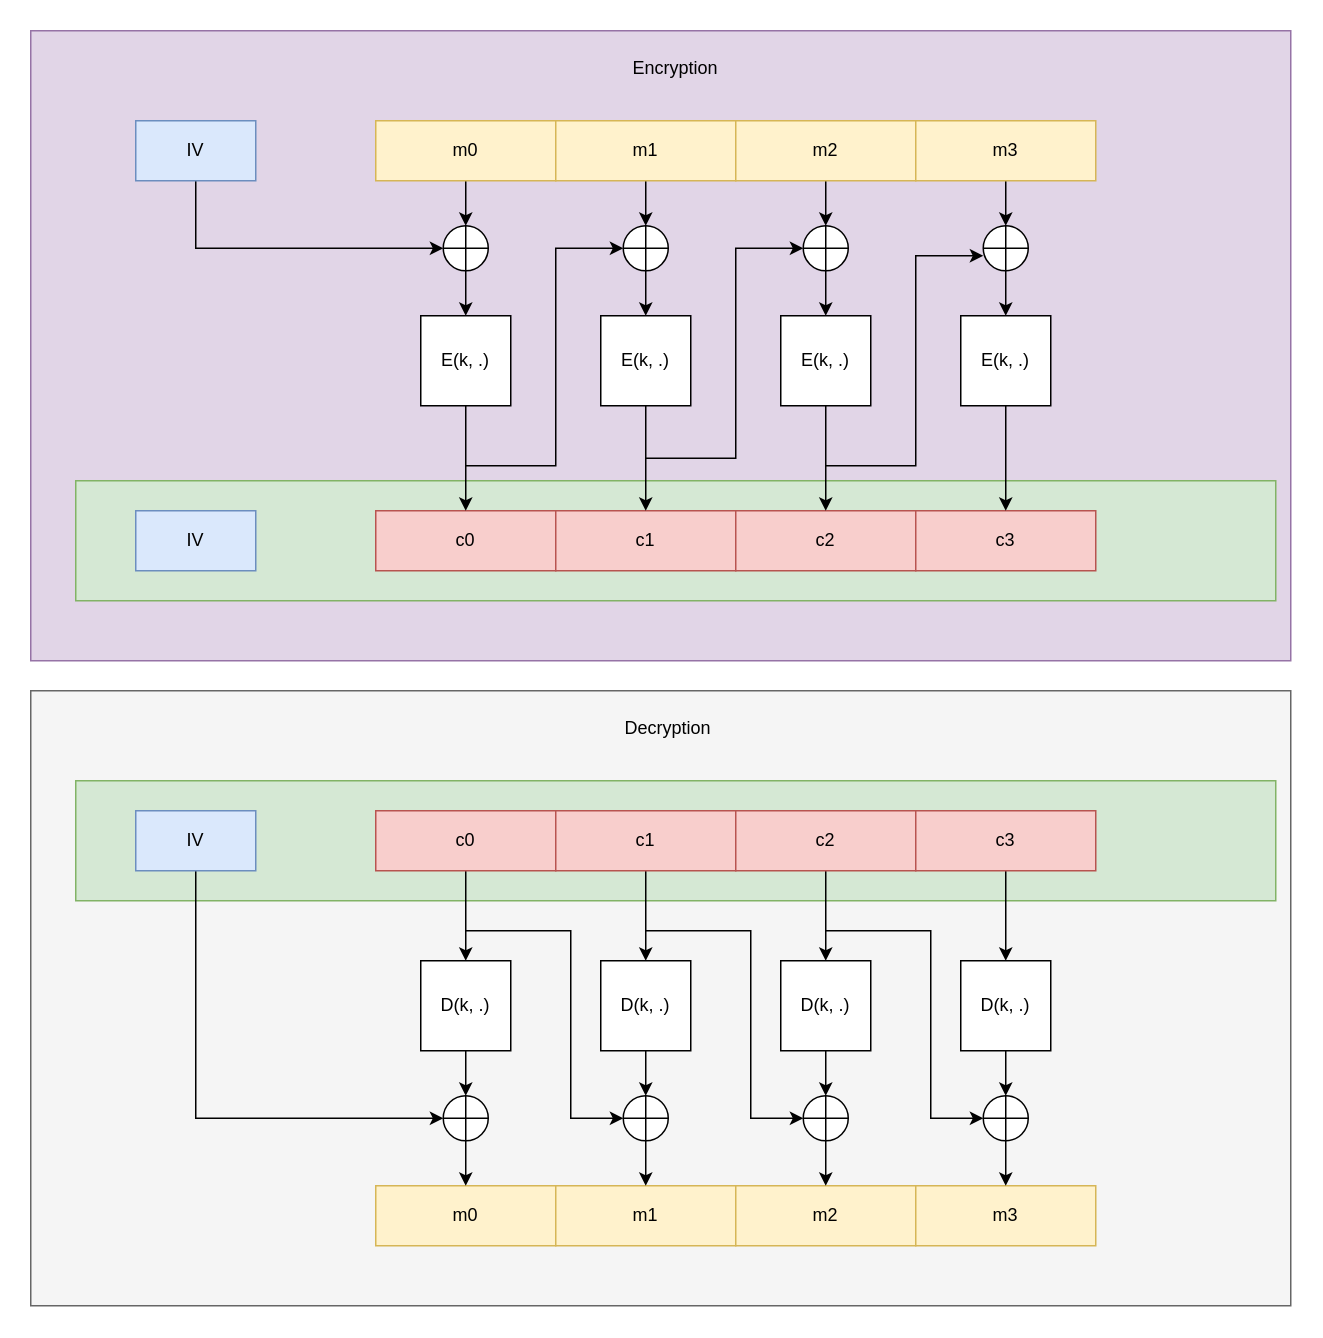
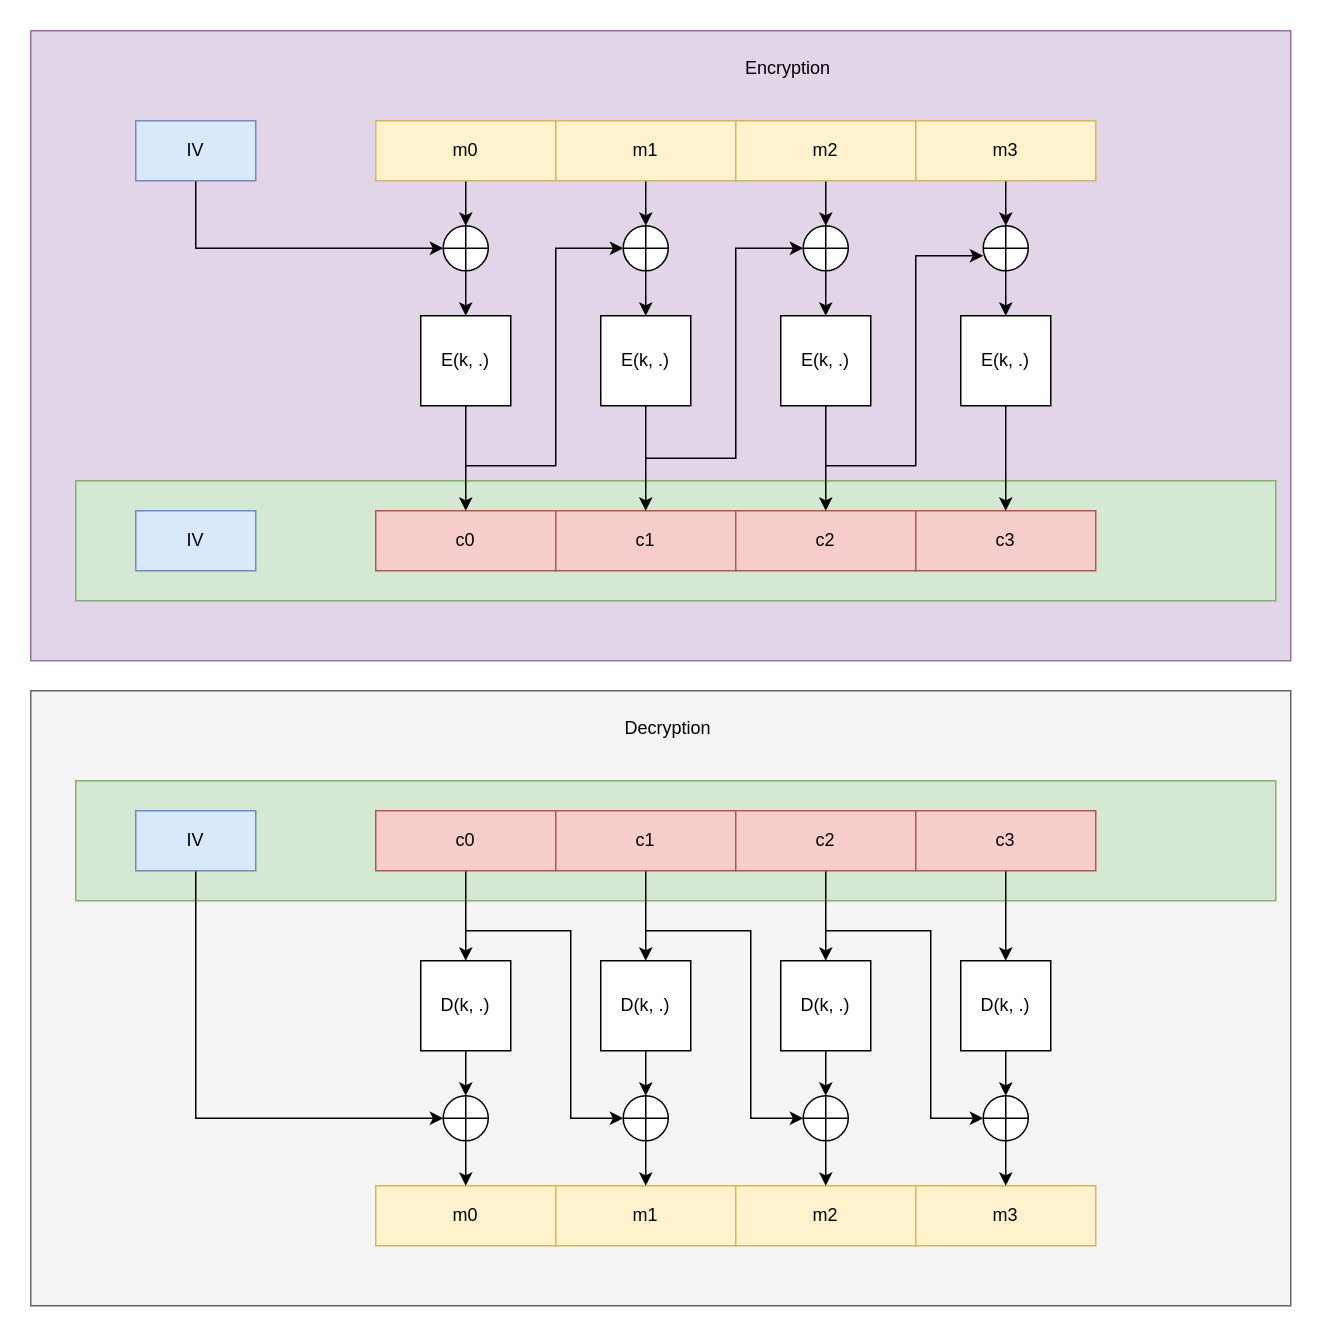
(676, 68) -> (788, 68)
